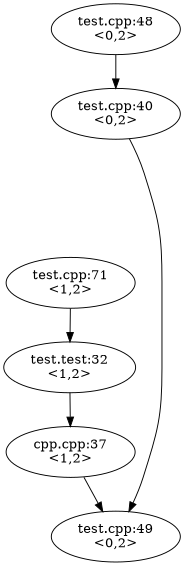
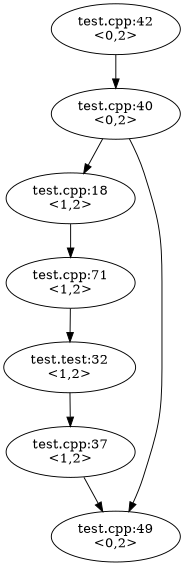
(116, 29) -> (116, 29)
none -> (71, 198)
(71, 452) -> (71, 452)
